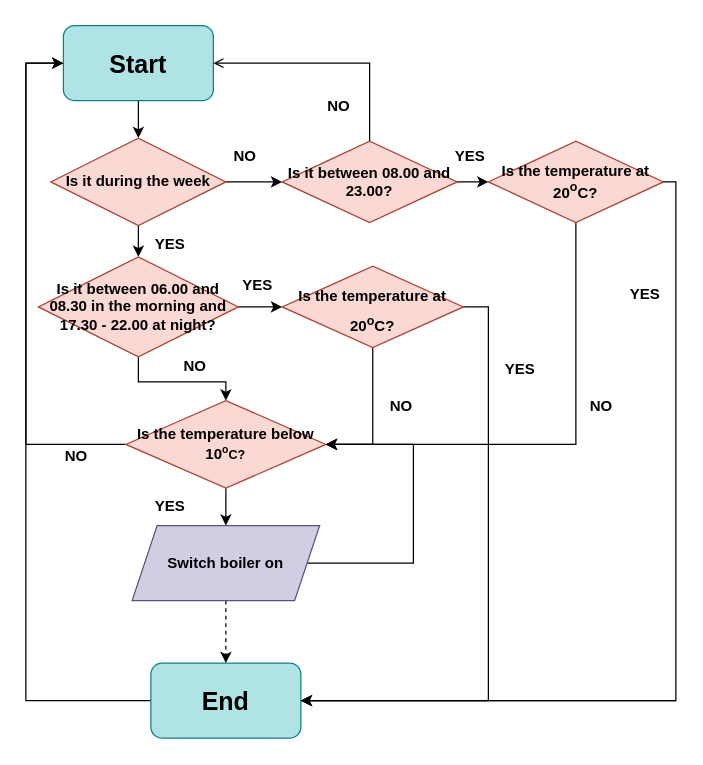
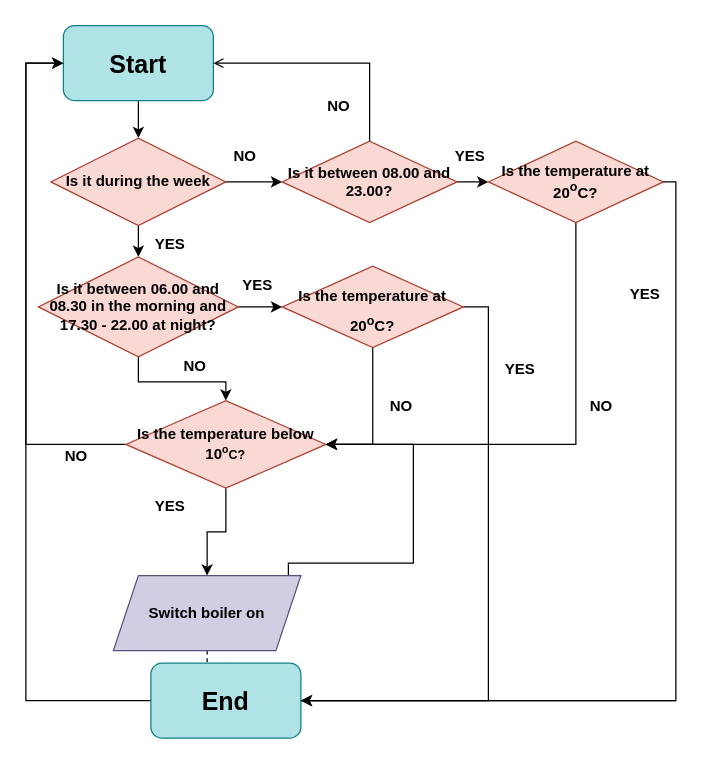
(226, 563) -> (207, 613)
